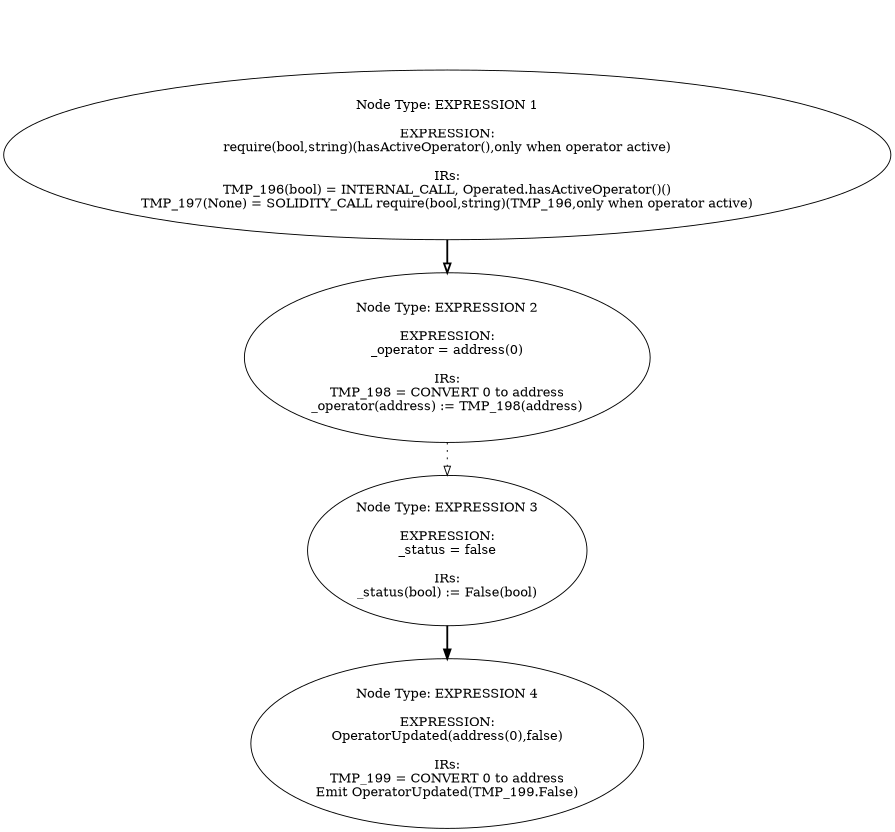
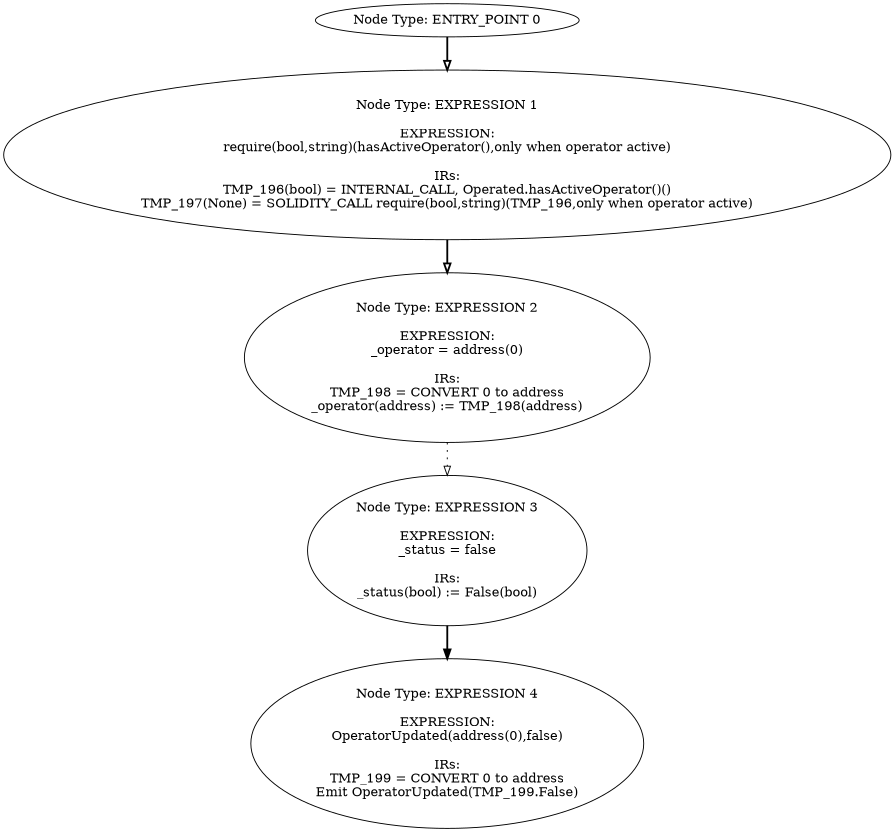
none -> (447, 20)
